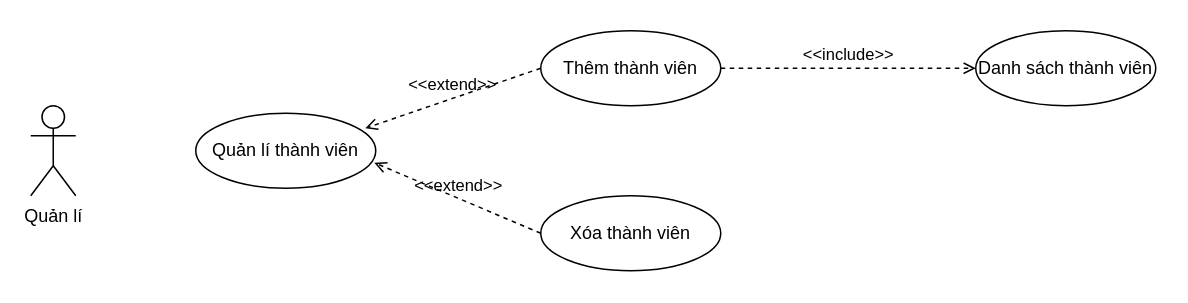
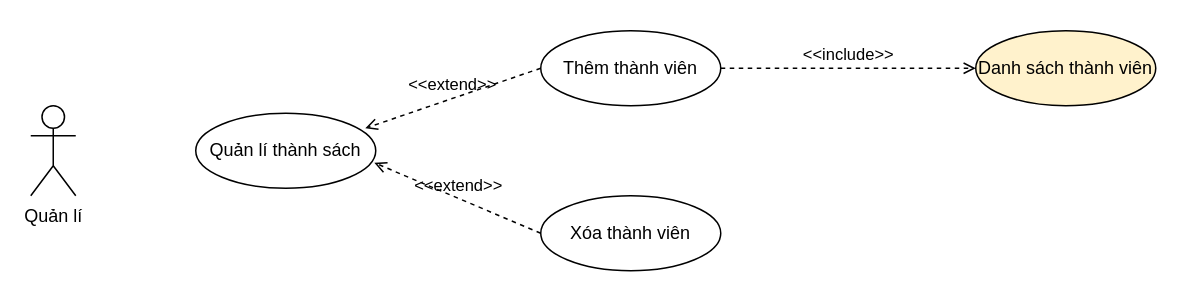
(1066, 68) -> (1066, 68)
(286, 151) -> (286, 151)
